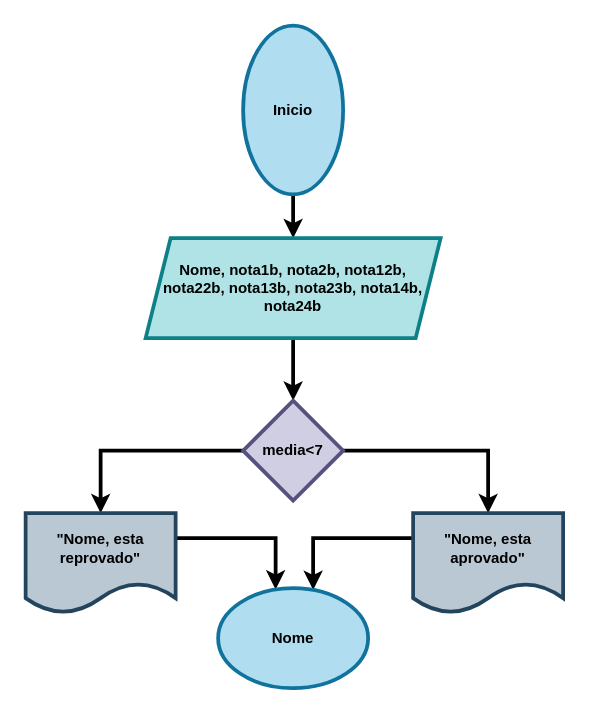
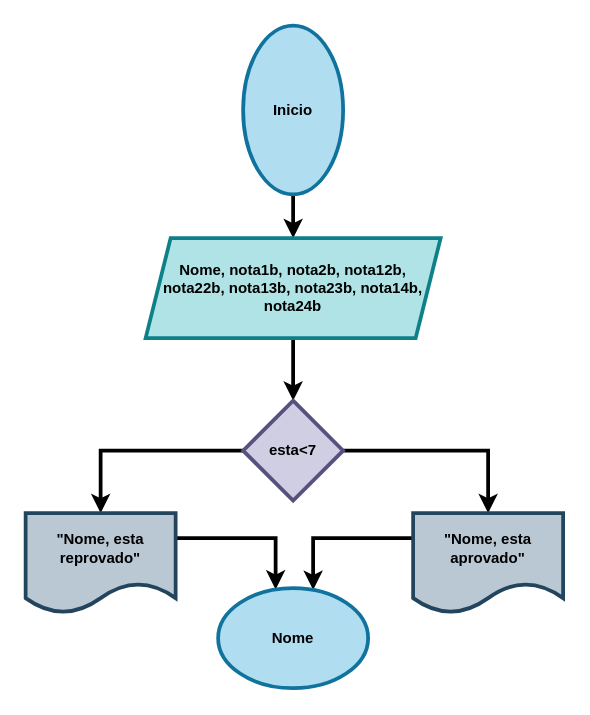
(293, 451) -> (293, 451)
